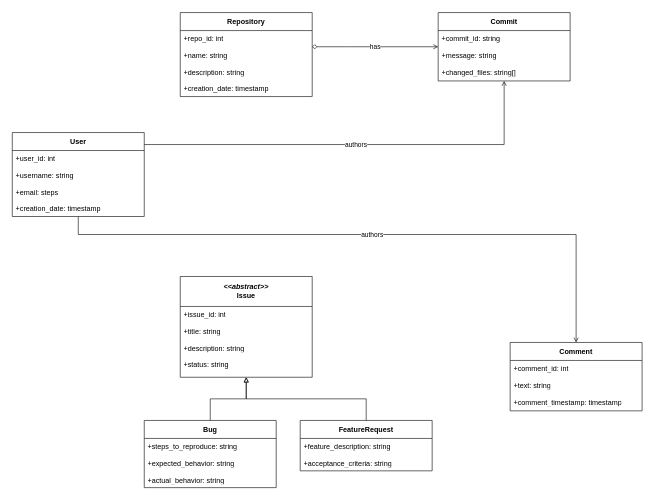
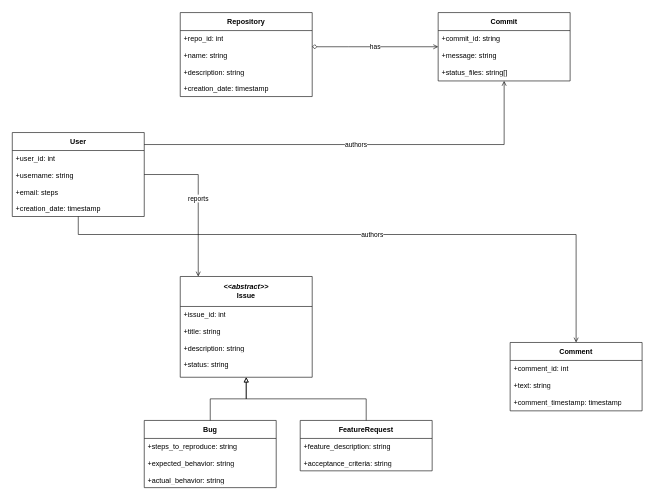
(486, 72) -> (484, 72)
none -> (198, 198)
